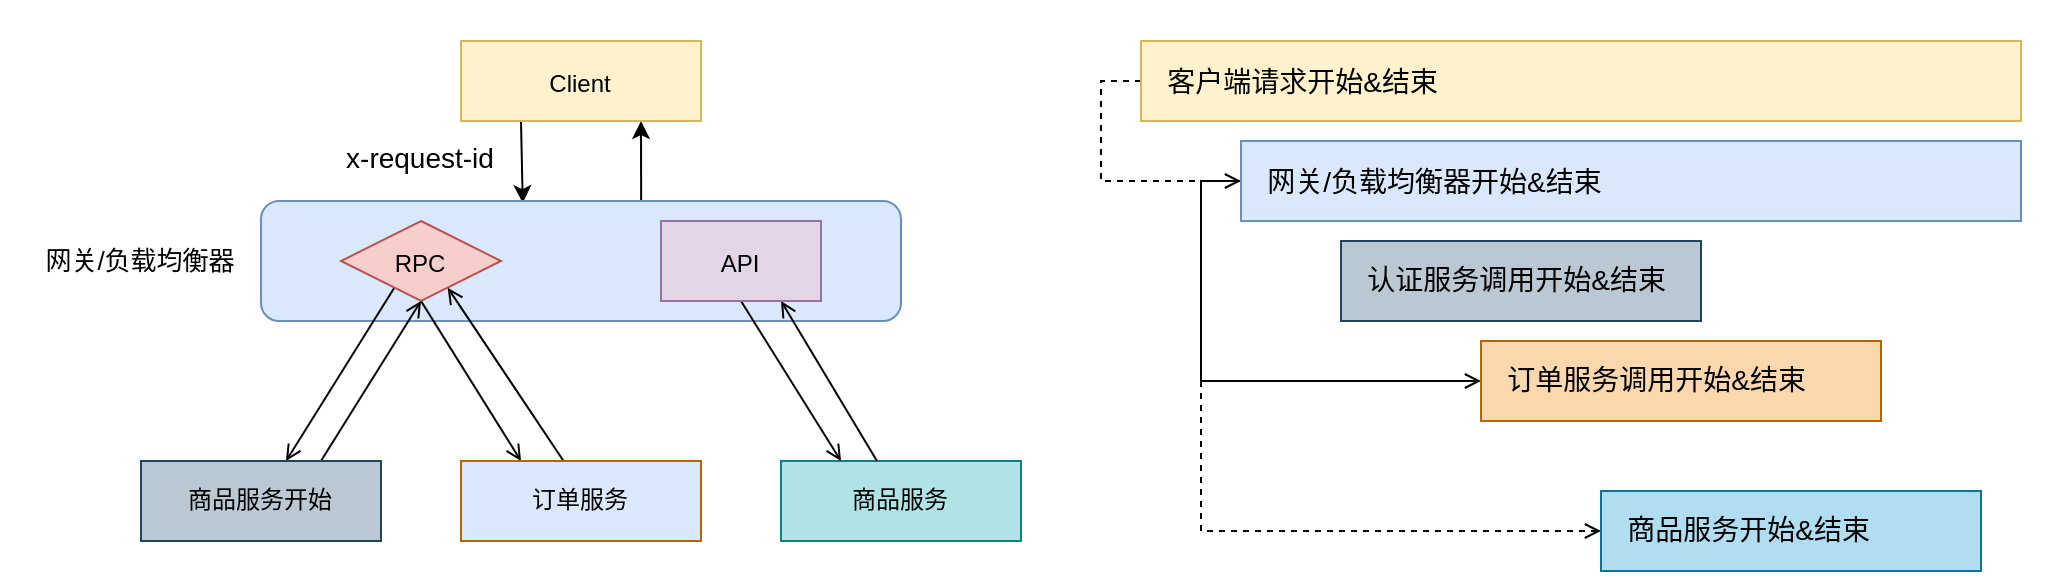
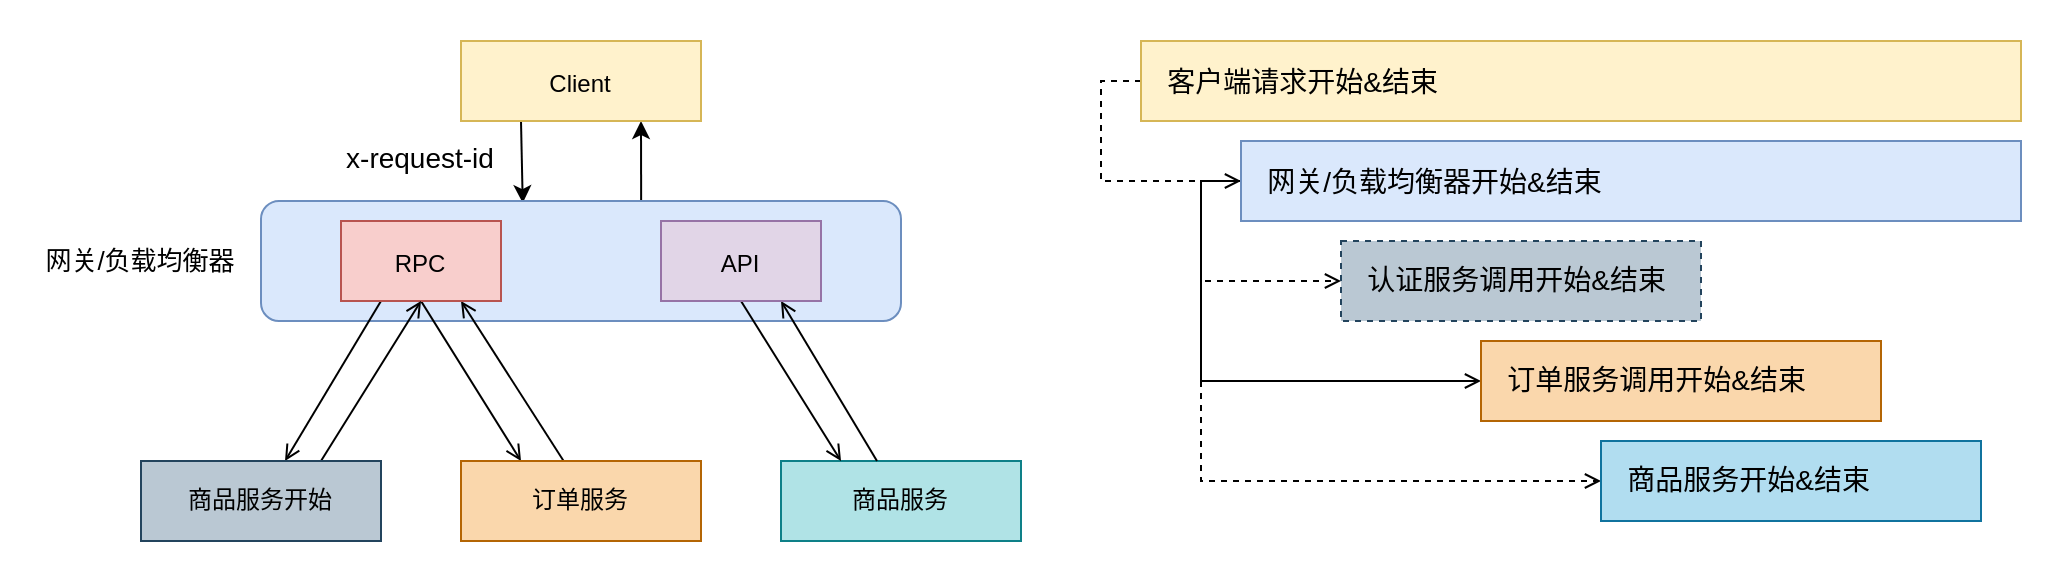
(421, 261) -> (421, 261)
none -> (1270, 281)
(1521, 281) -> (1521, 281)
(581, 501) -> (581, 501)
(1791, 531) -> (1791, 481)
